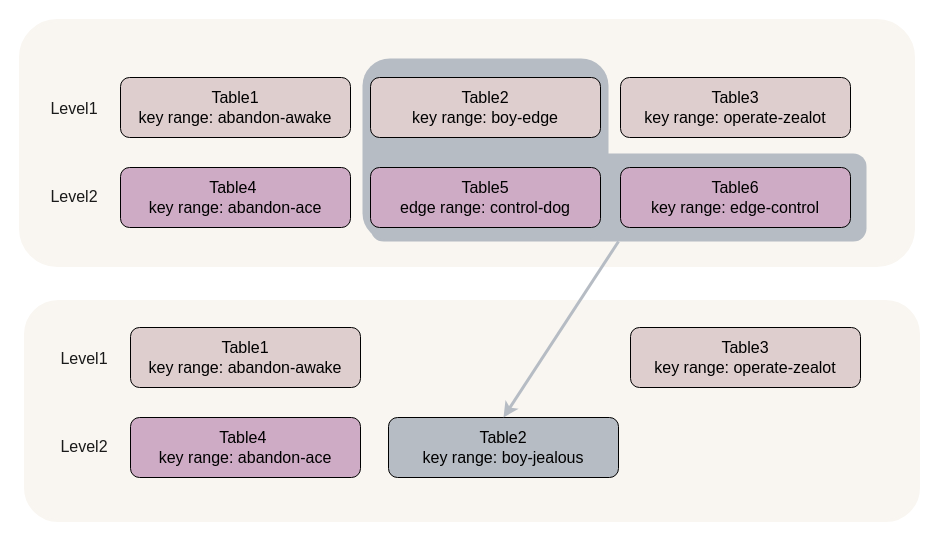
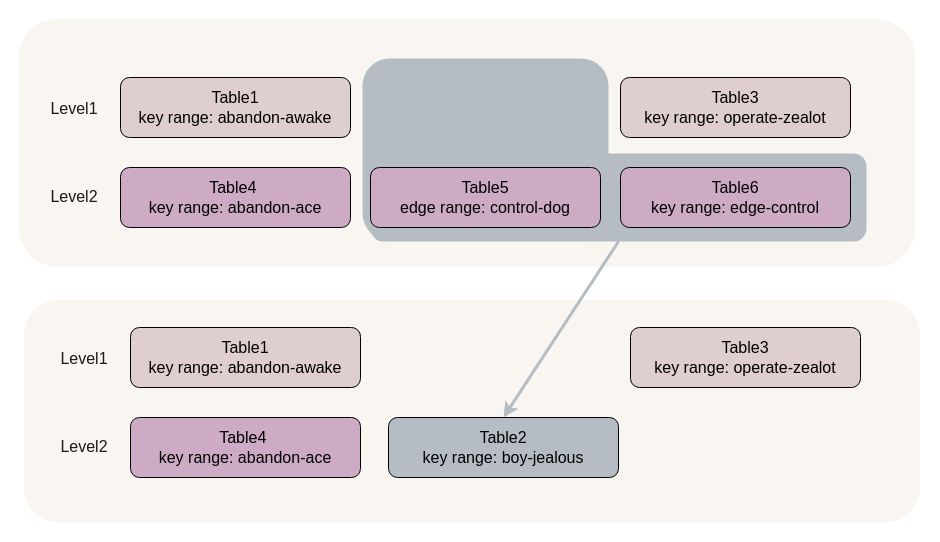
(486, 108) -> none
